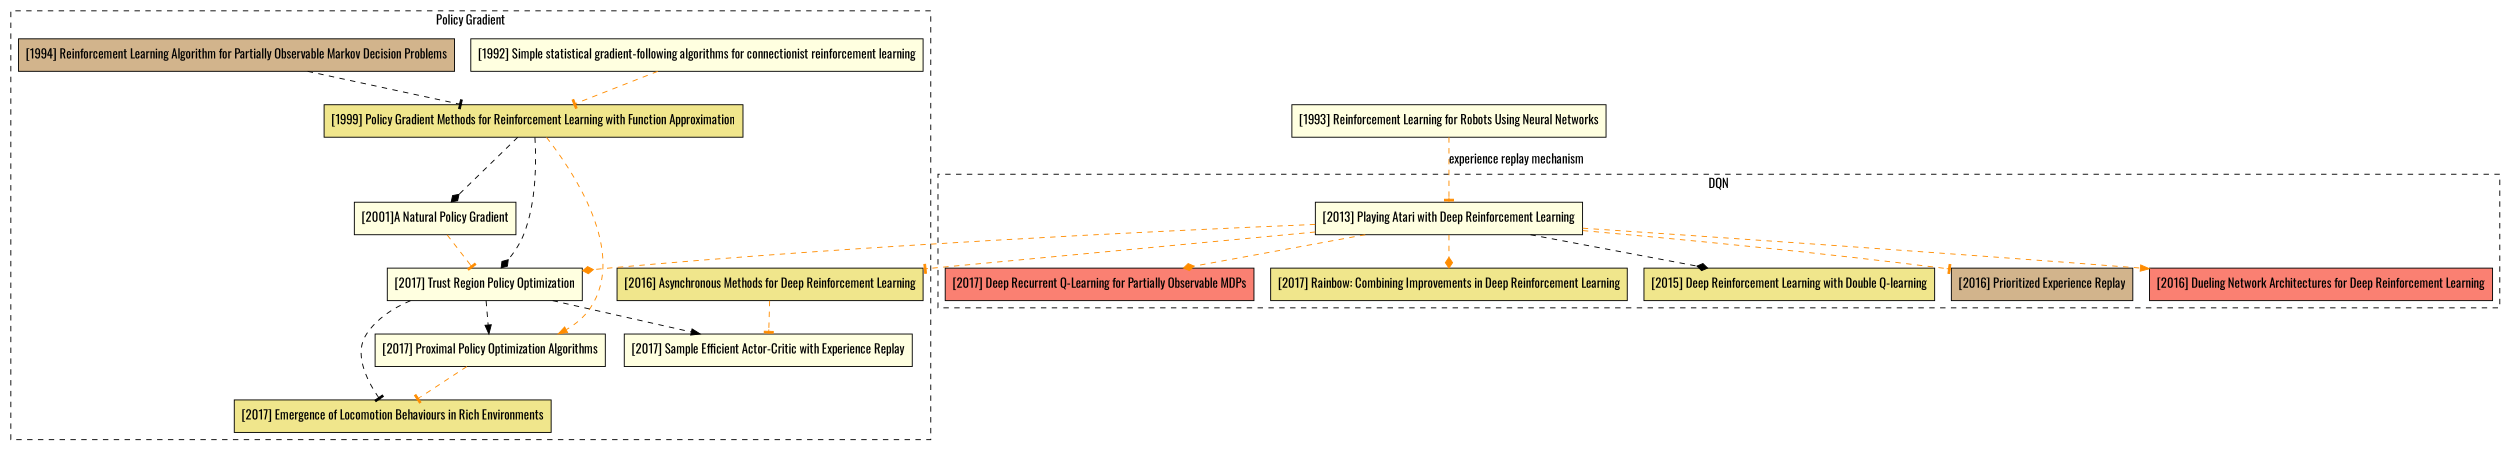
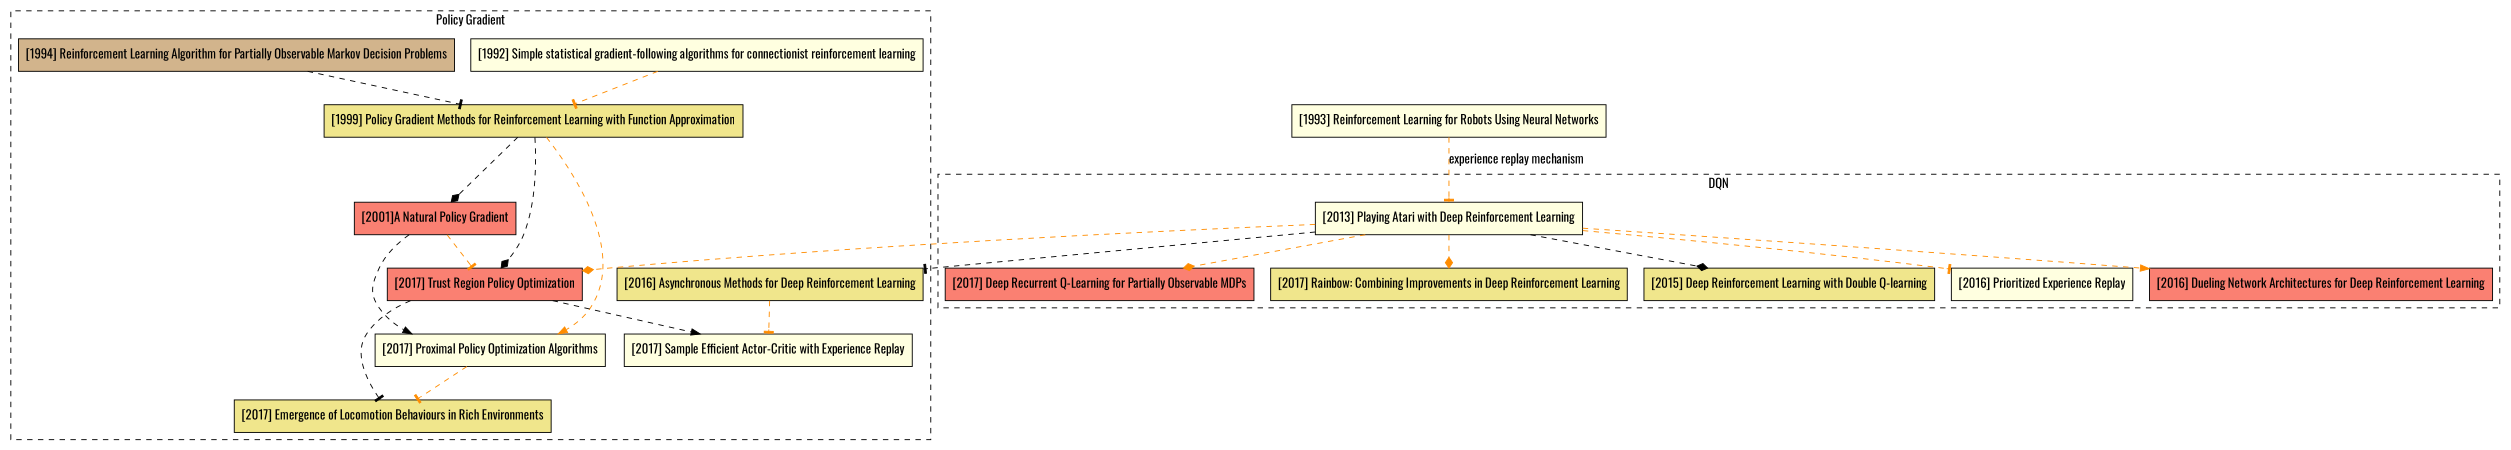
(435, 218) -> (435, 218)
(1122, 250) -> (1122, 250)
(485, 284) -> (485, 284)
(2042, 284) -> (2042, 284)
(487, 313) -> (374, 282)
